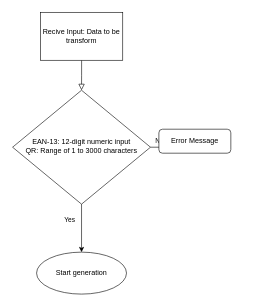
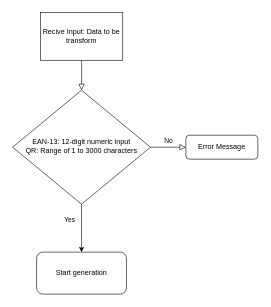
(195, 141) -> (222, 147)
(81, 273) -> (81, 273)
